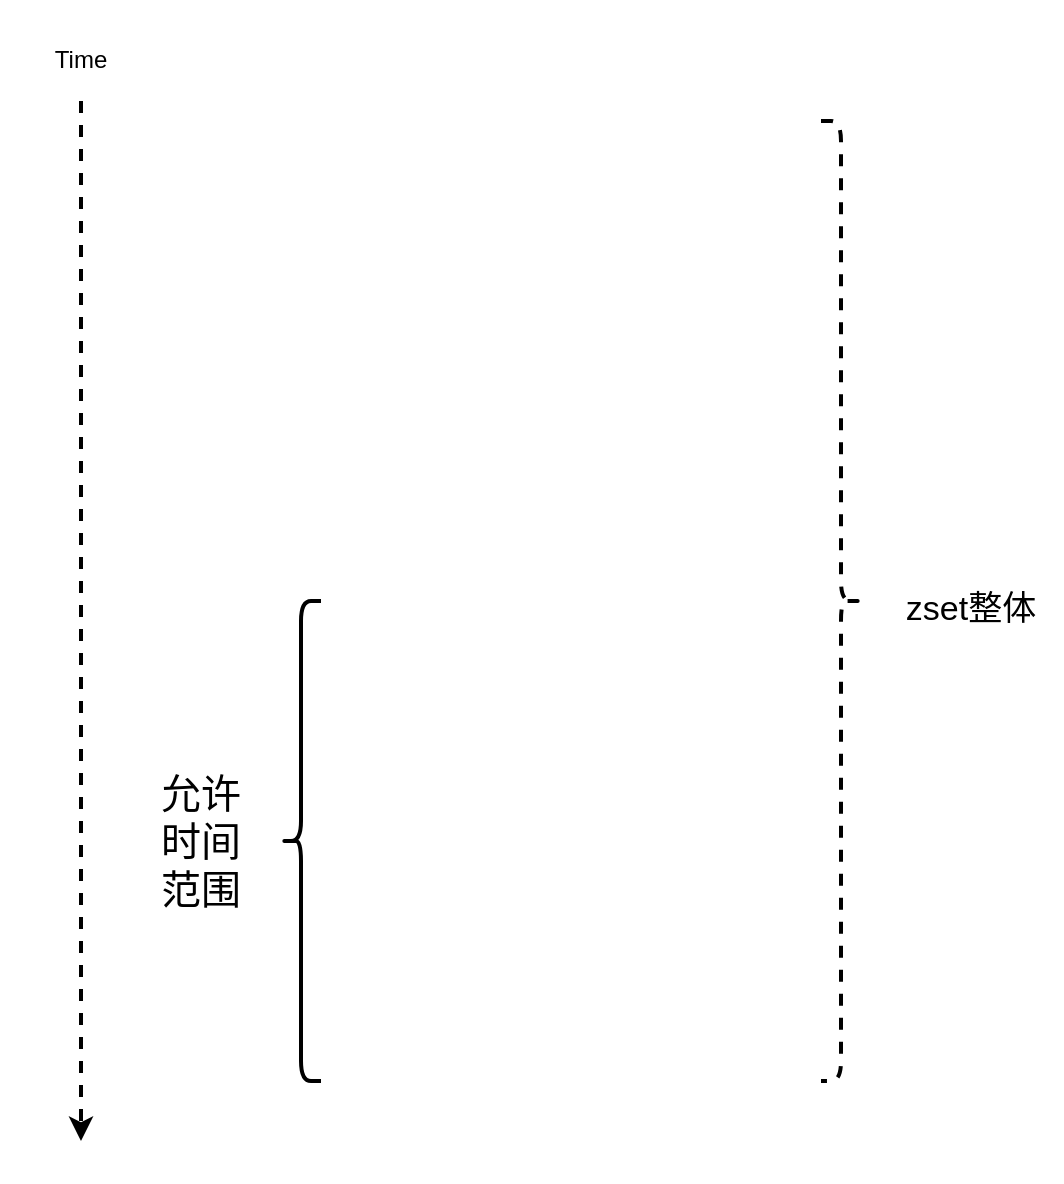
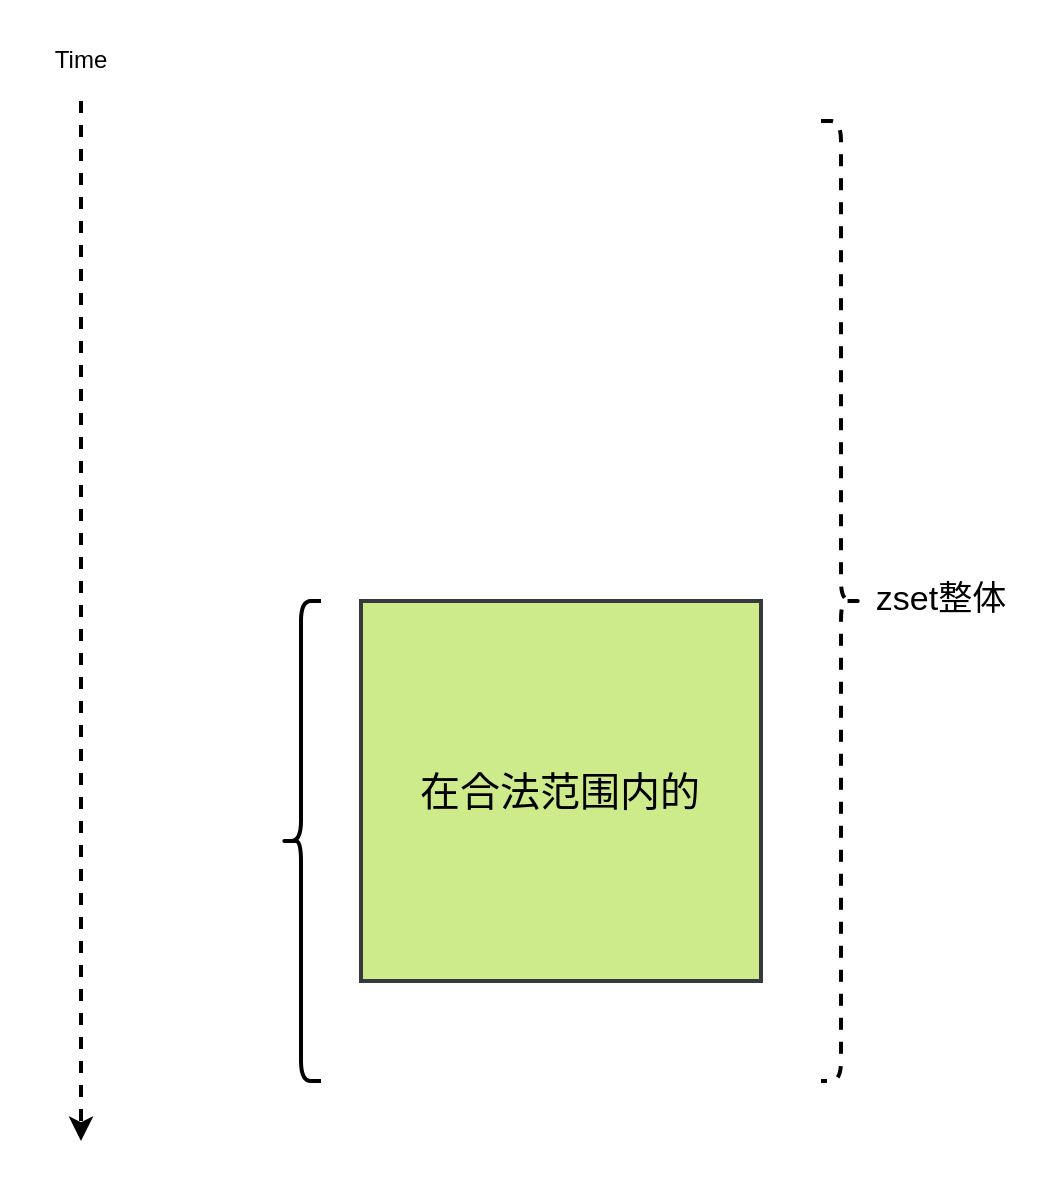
(971, 611) -> (941, 601)
none -> (561, 791)
(201, 841) -> none
